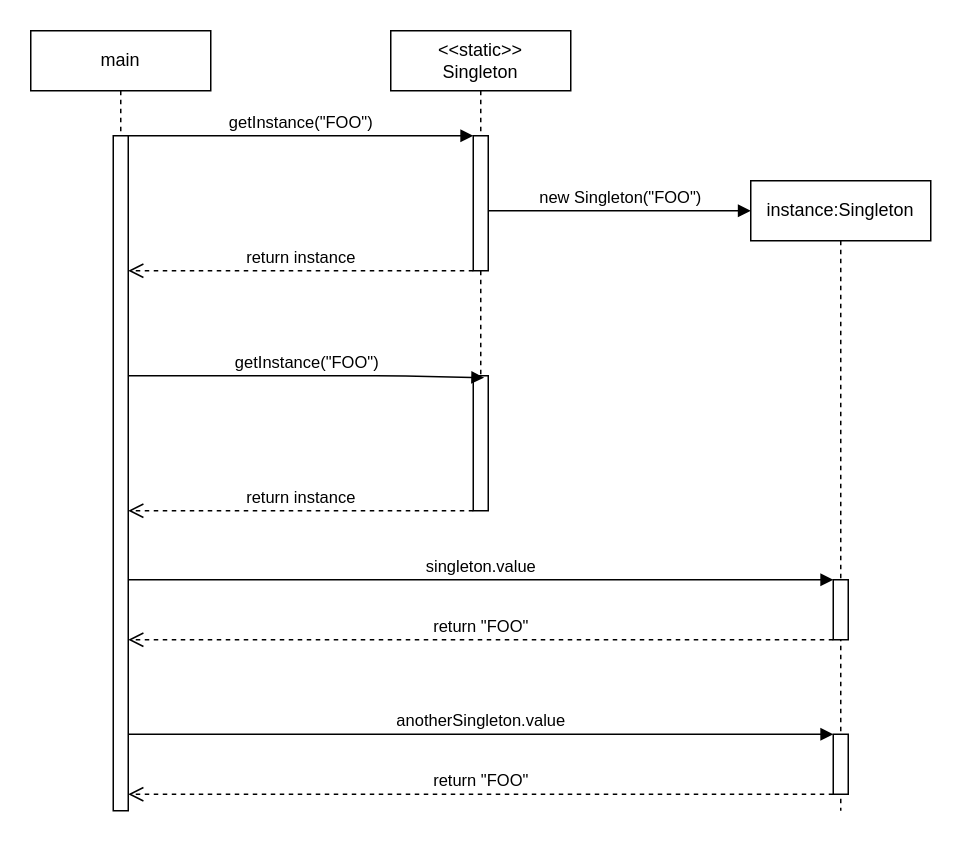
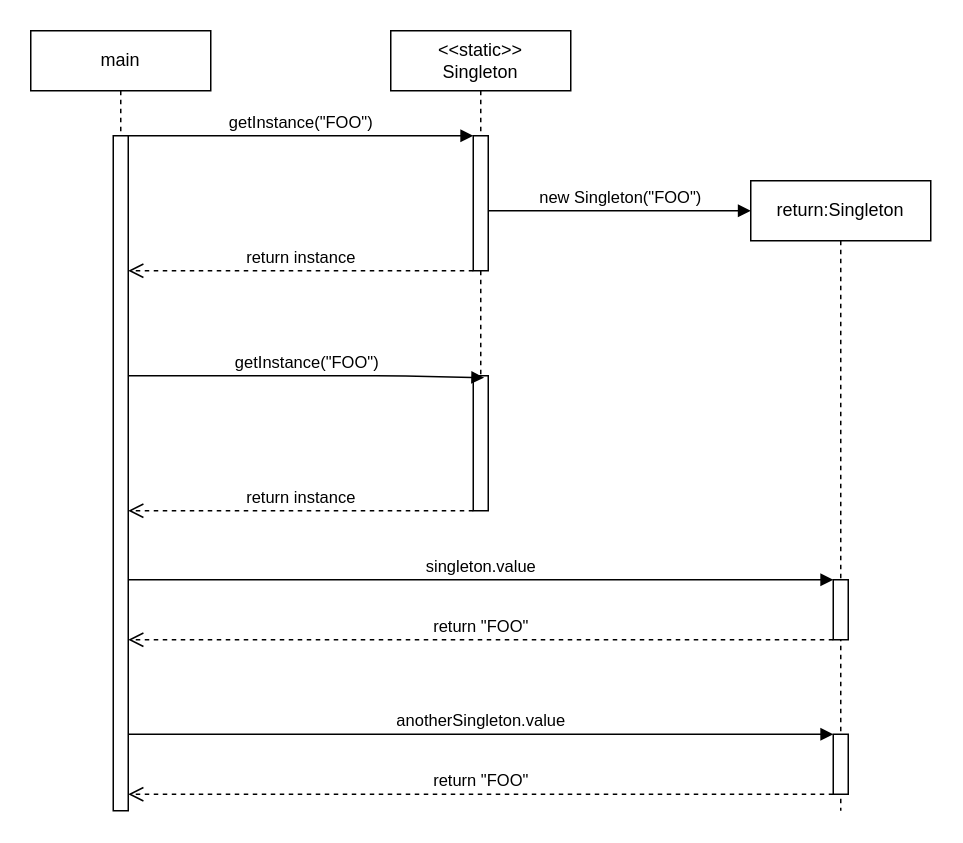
(841, 211) -> (841, 211)
